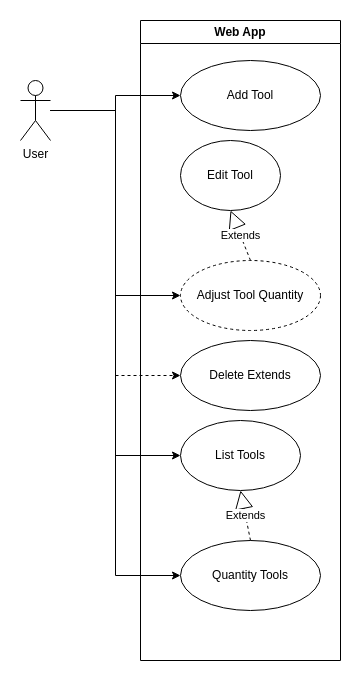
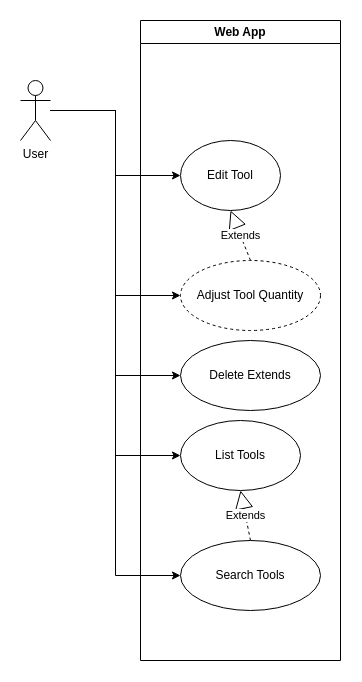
(138, 96) -> none
(251, 96) -> none
none -> (145, 176)
(145, 376) -> (145, 376)
(251, 576) -> (251, 576)
